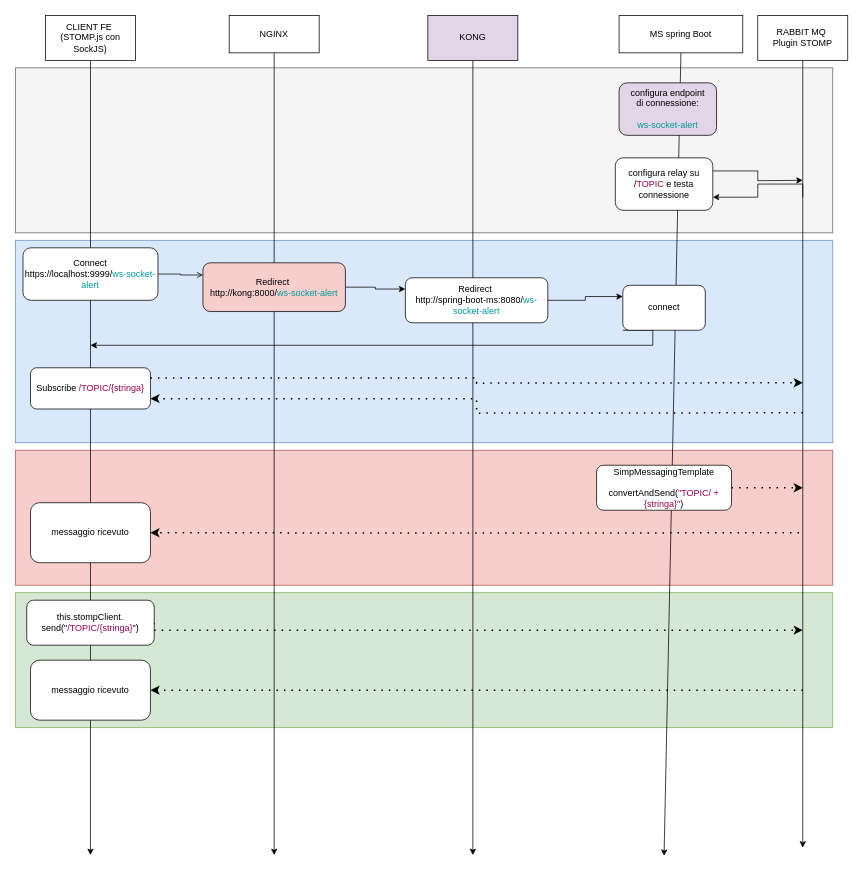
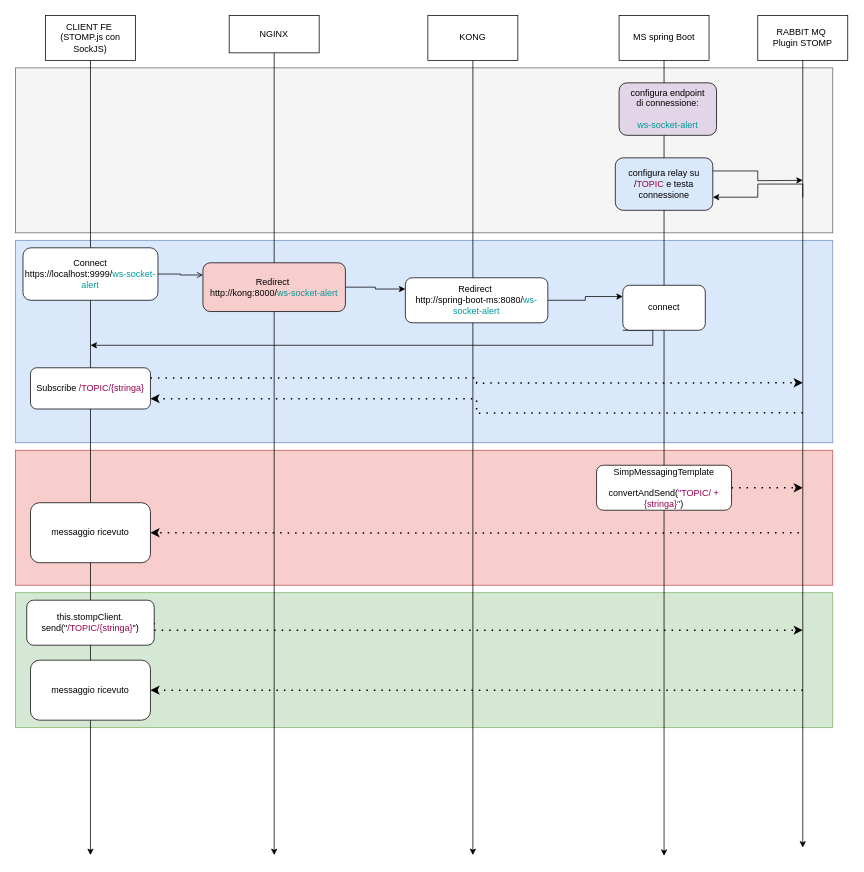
(681, 34) -> (664, 38)
(473, 38) -> (473, 38)
(664, 184) -> (664, 184)
